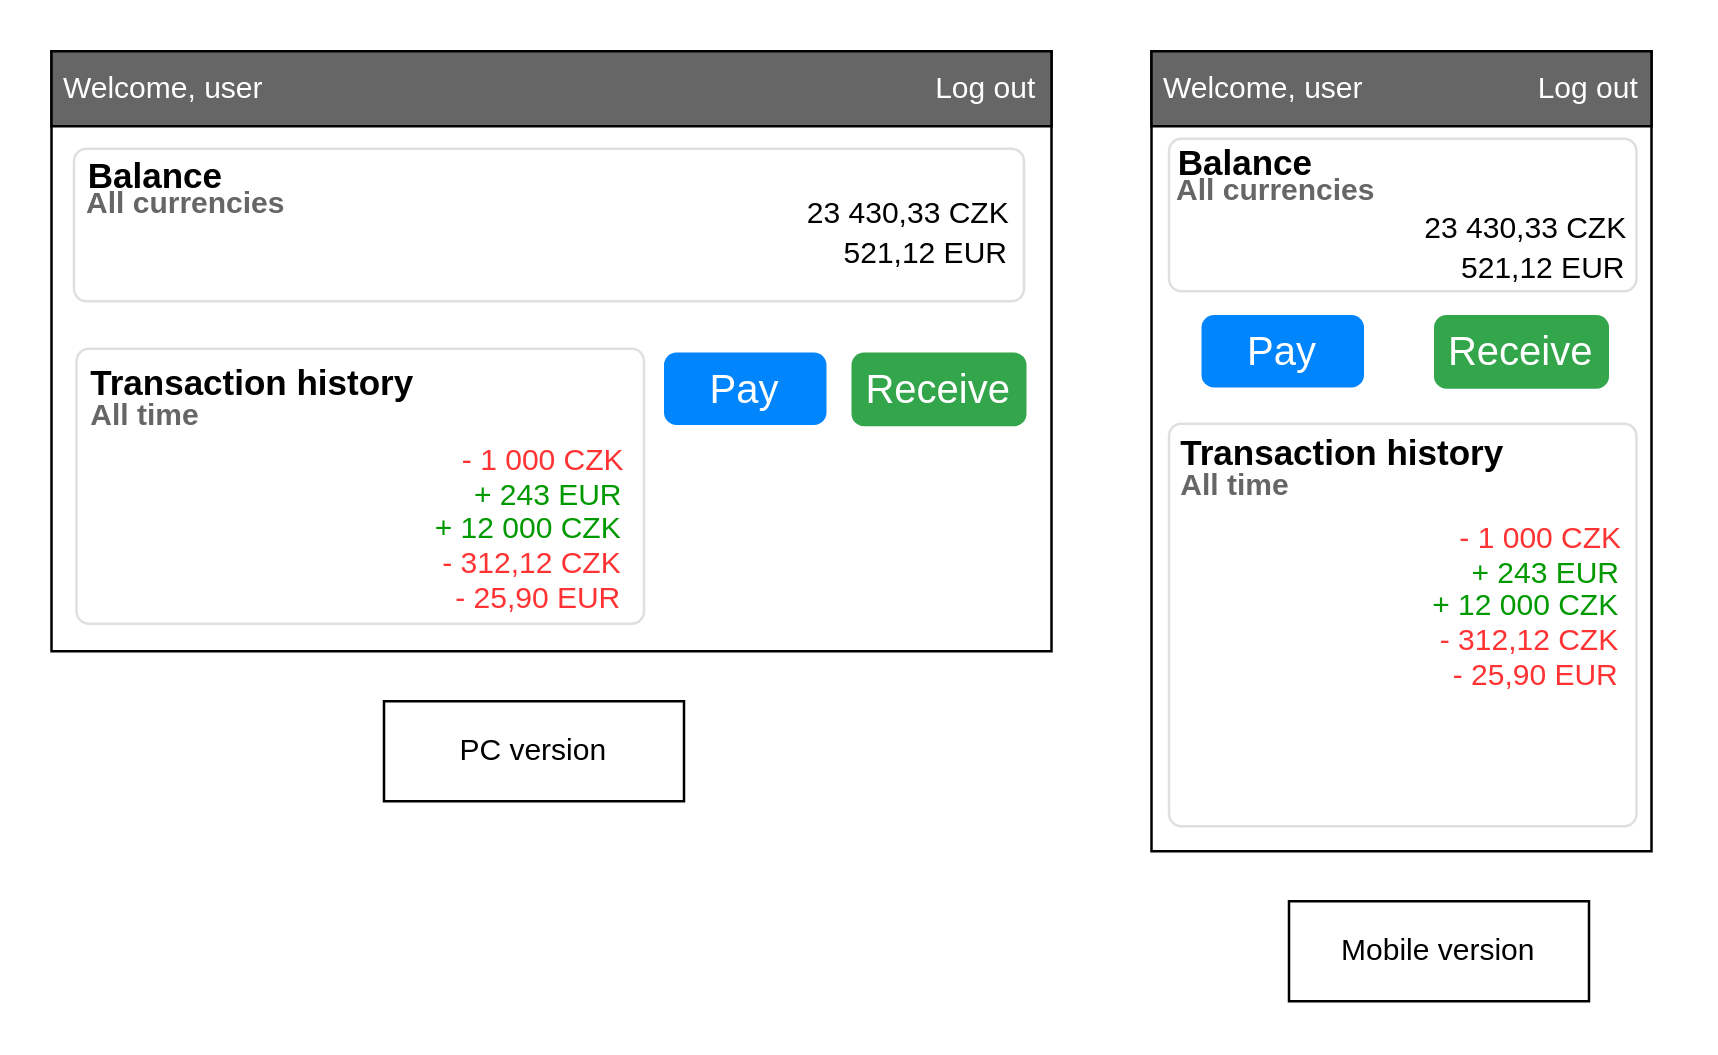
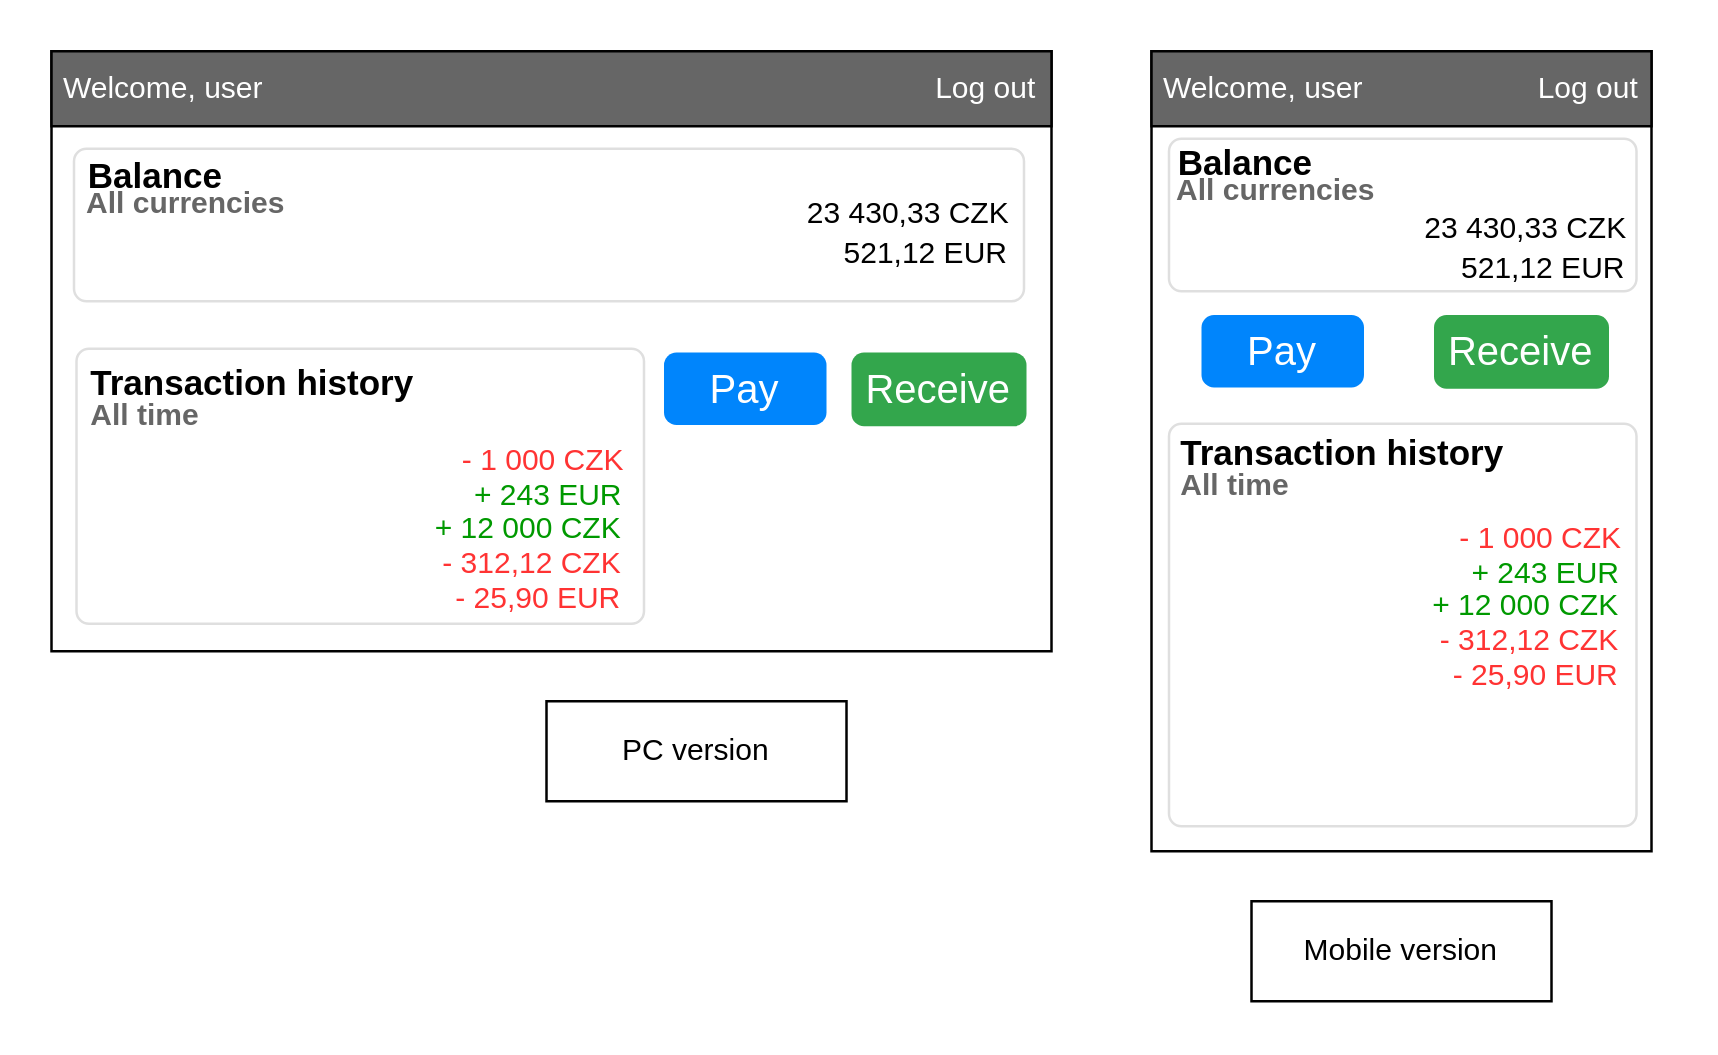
(534, 751) -> (696, 751)
(1439, 951) -> (1401, 951)
